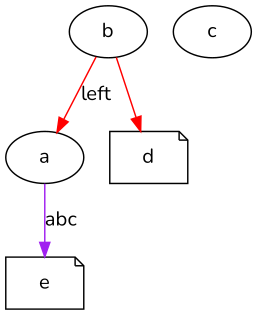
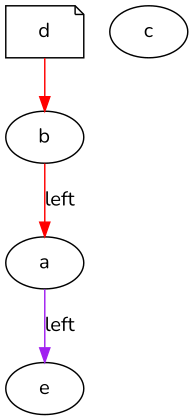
(126, 87) -> (45, 77)
(61, 220) -> (61, 326)
(45, 283) -> (45, 389)
